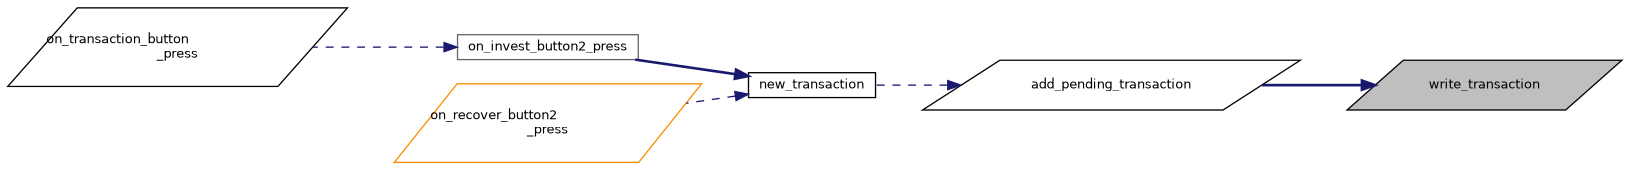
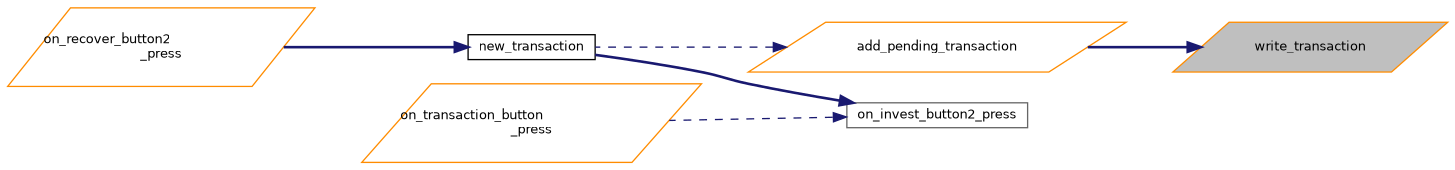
(178, 47) -> (532, 123)
(685, 67) -> (718, 76)
(1111, 85) -> (937, 47)
(1484, 85) -> (1310, 47)
(711, 100) -> (369, 47)
